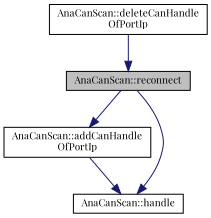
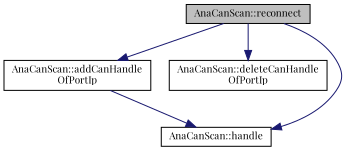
(128, 48) -> (248, 37)
